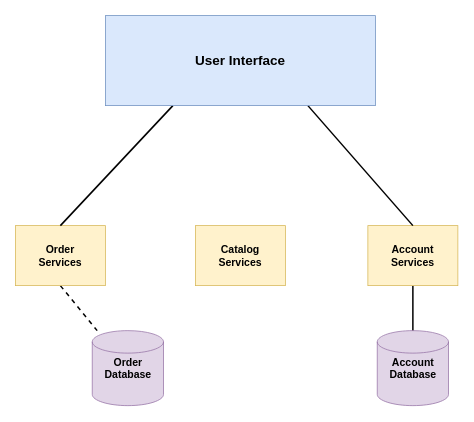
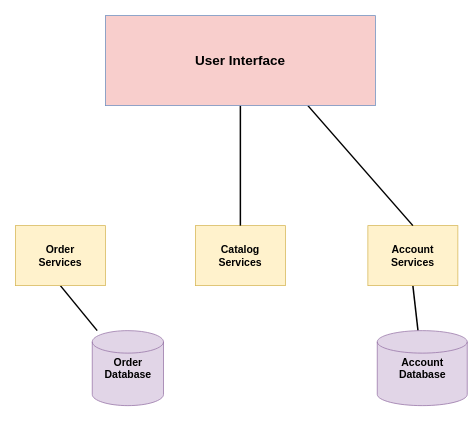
(240, 60) -> (240, 60)
(117, 165) -> none
none -> (240, 165)
(79, 308) -> (79, 308)
(413, 368) -> (422, 368)
